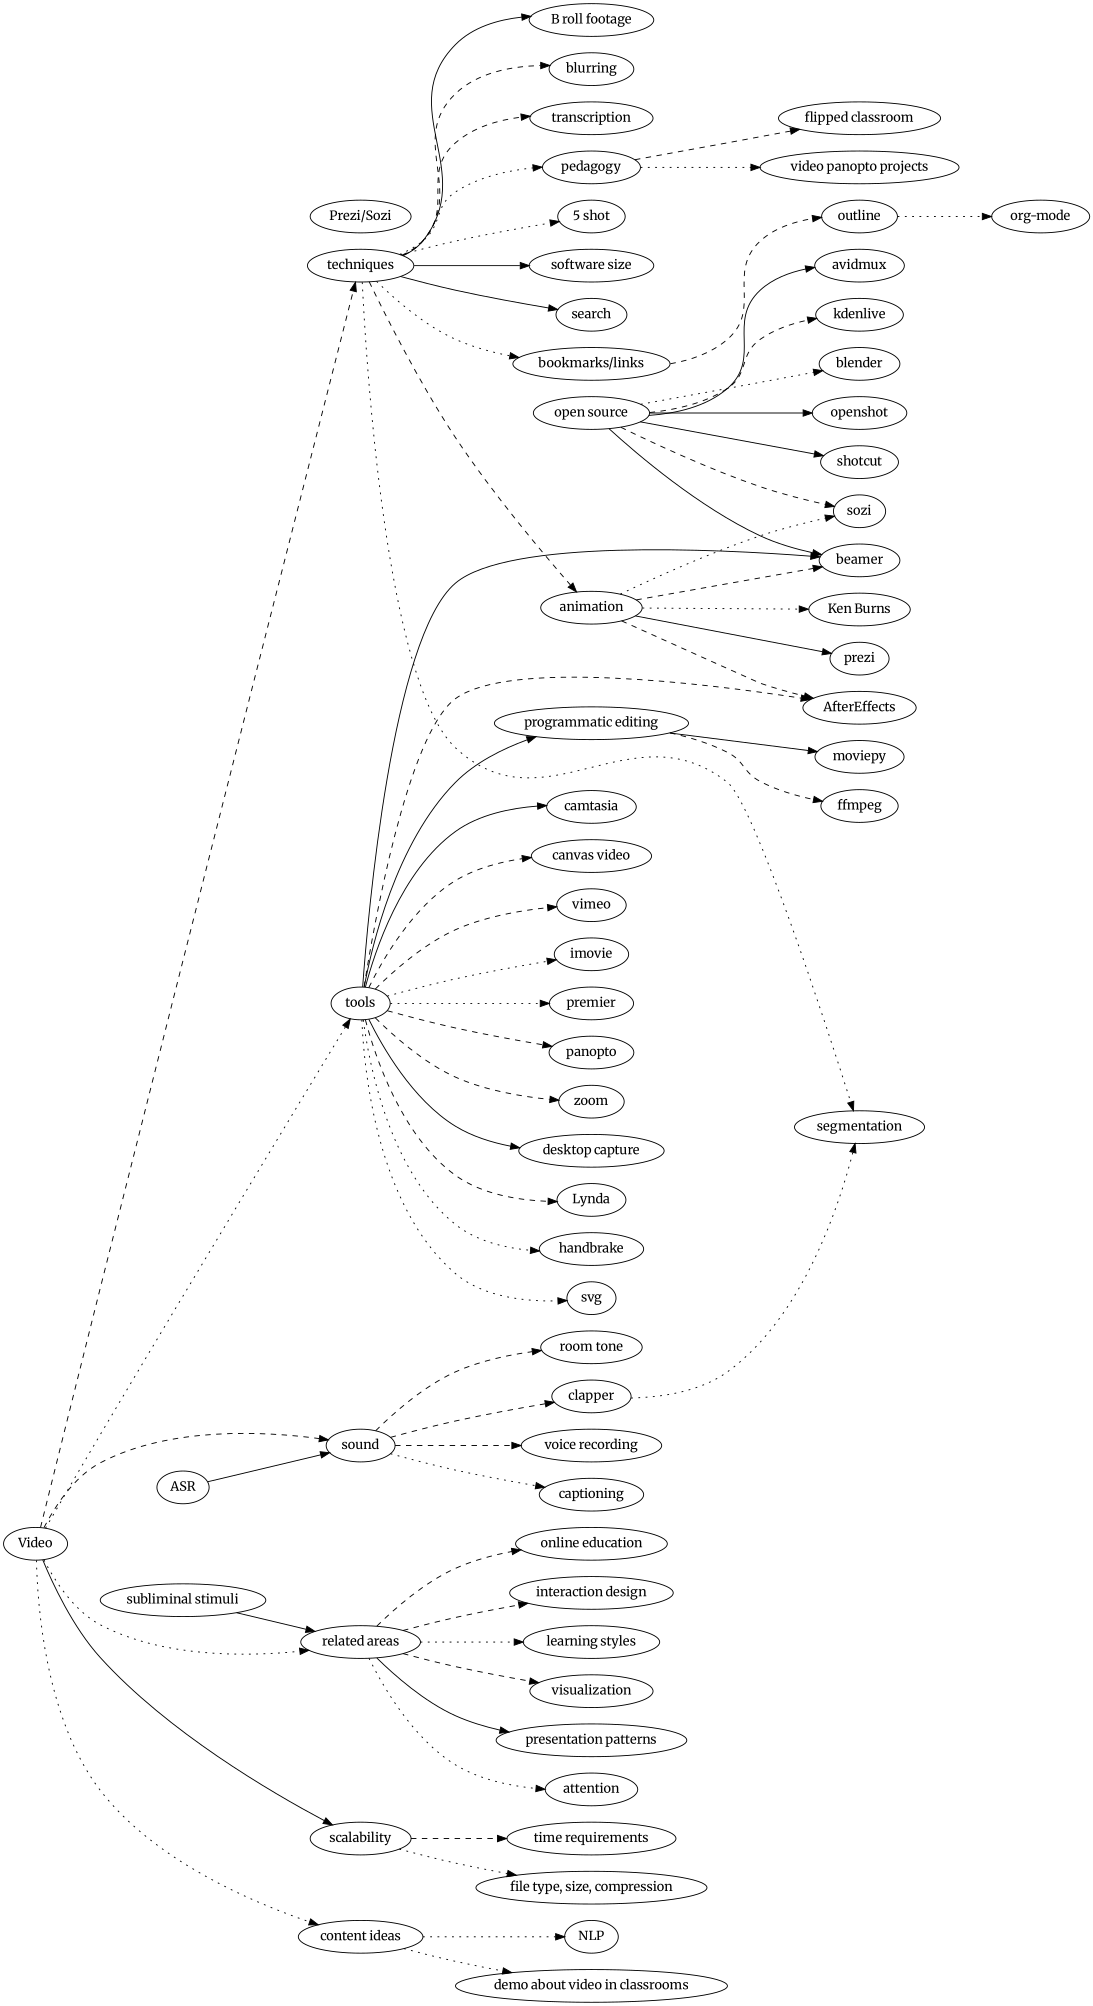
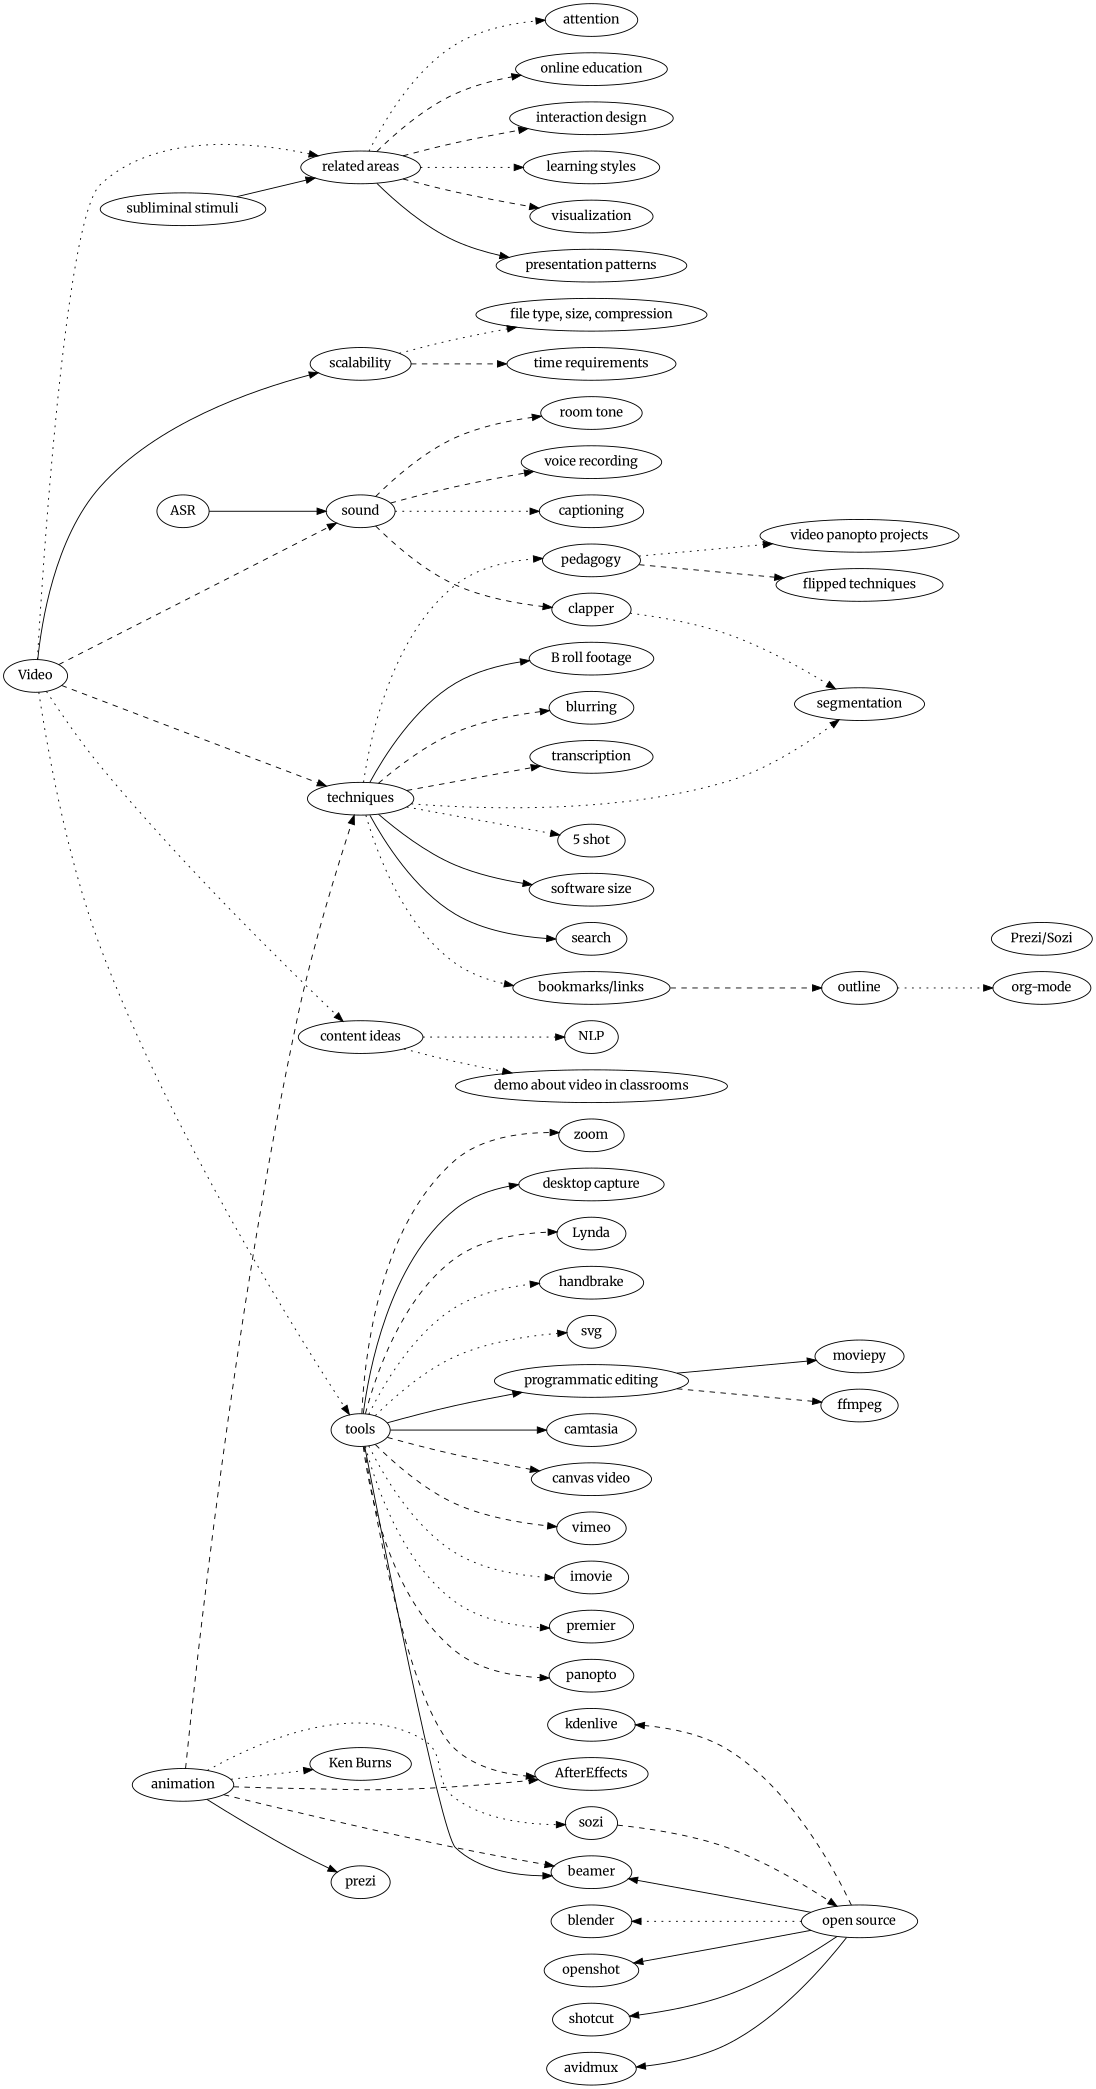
(860, 118) -> (860, 585)
(458, 441) -> (247, 1292)
(721, 472) -> (729, 1848)
